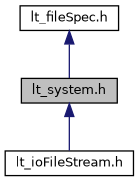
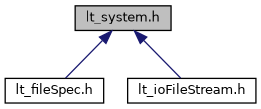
(69, 61) -> (84, 59)
